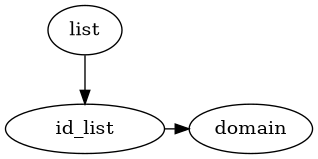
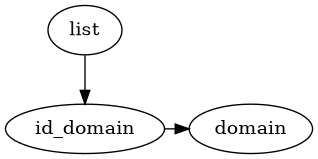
(85, 129) -> (85, 129)
